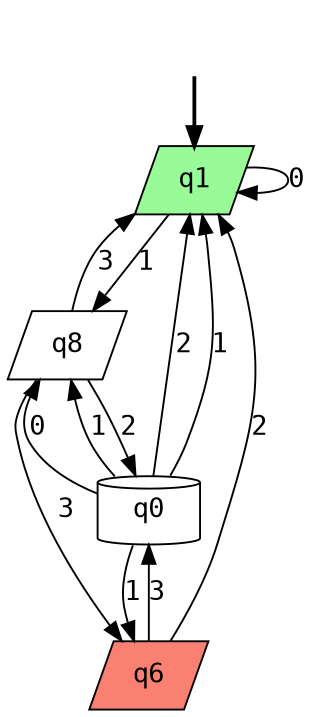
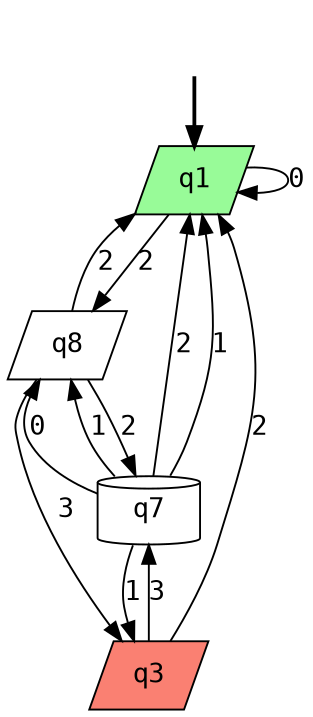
(106, 263) -> (106, 263)
(146, 263) -> (146, 263)
(149, 510) -> (149, 510)
(149, 675) -> (149, 675)
